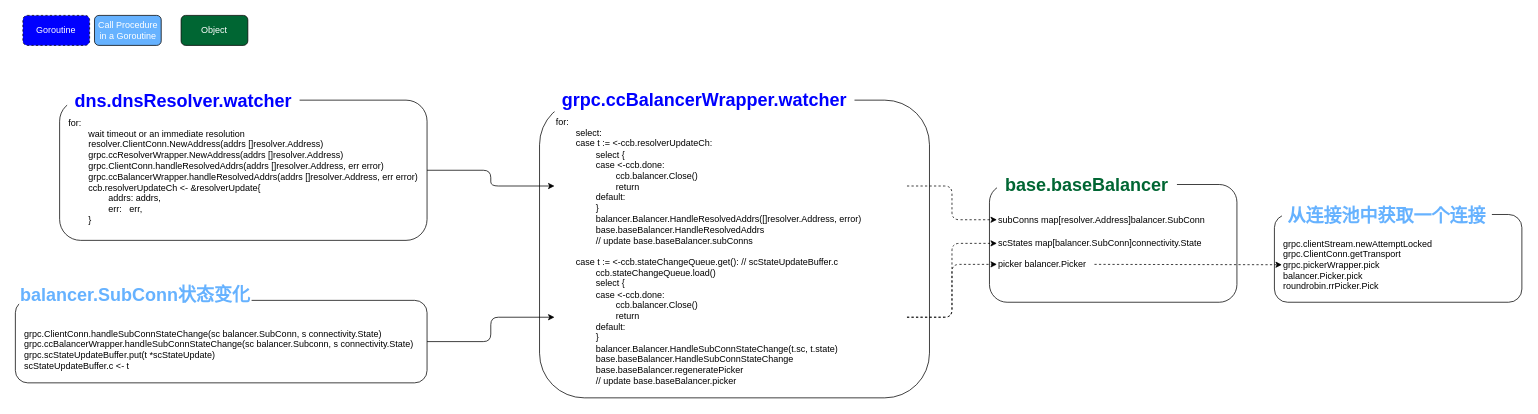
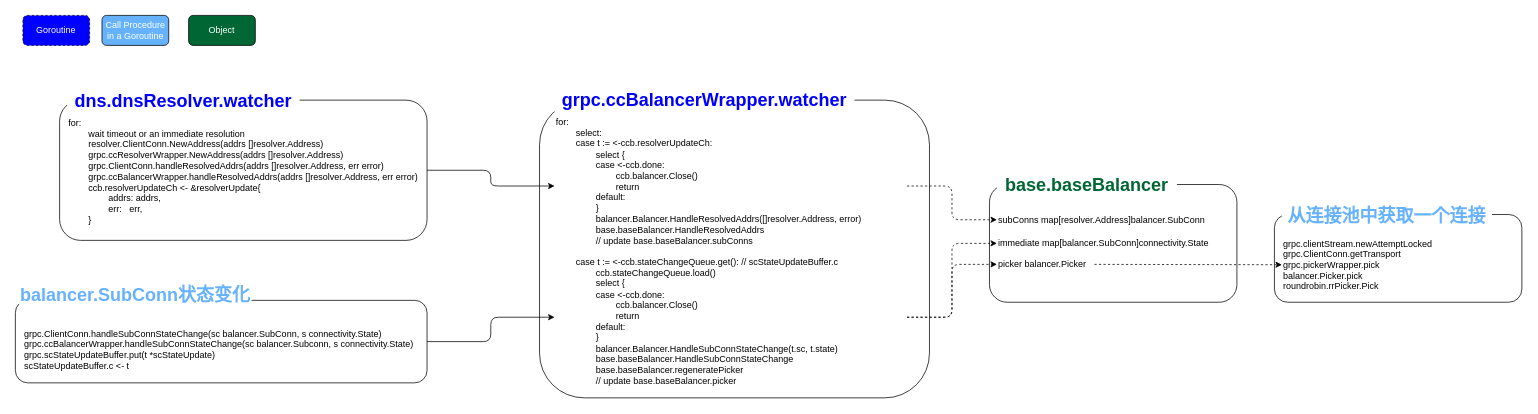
(128, 30) -> (135, 30)
(215, 30) -> (222, 30)
(1107, 243) -> (1107, 243)
